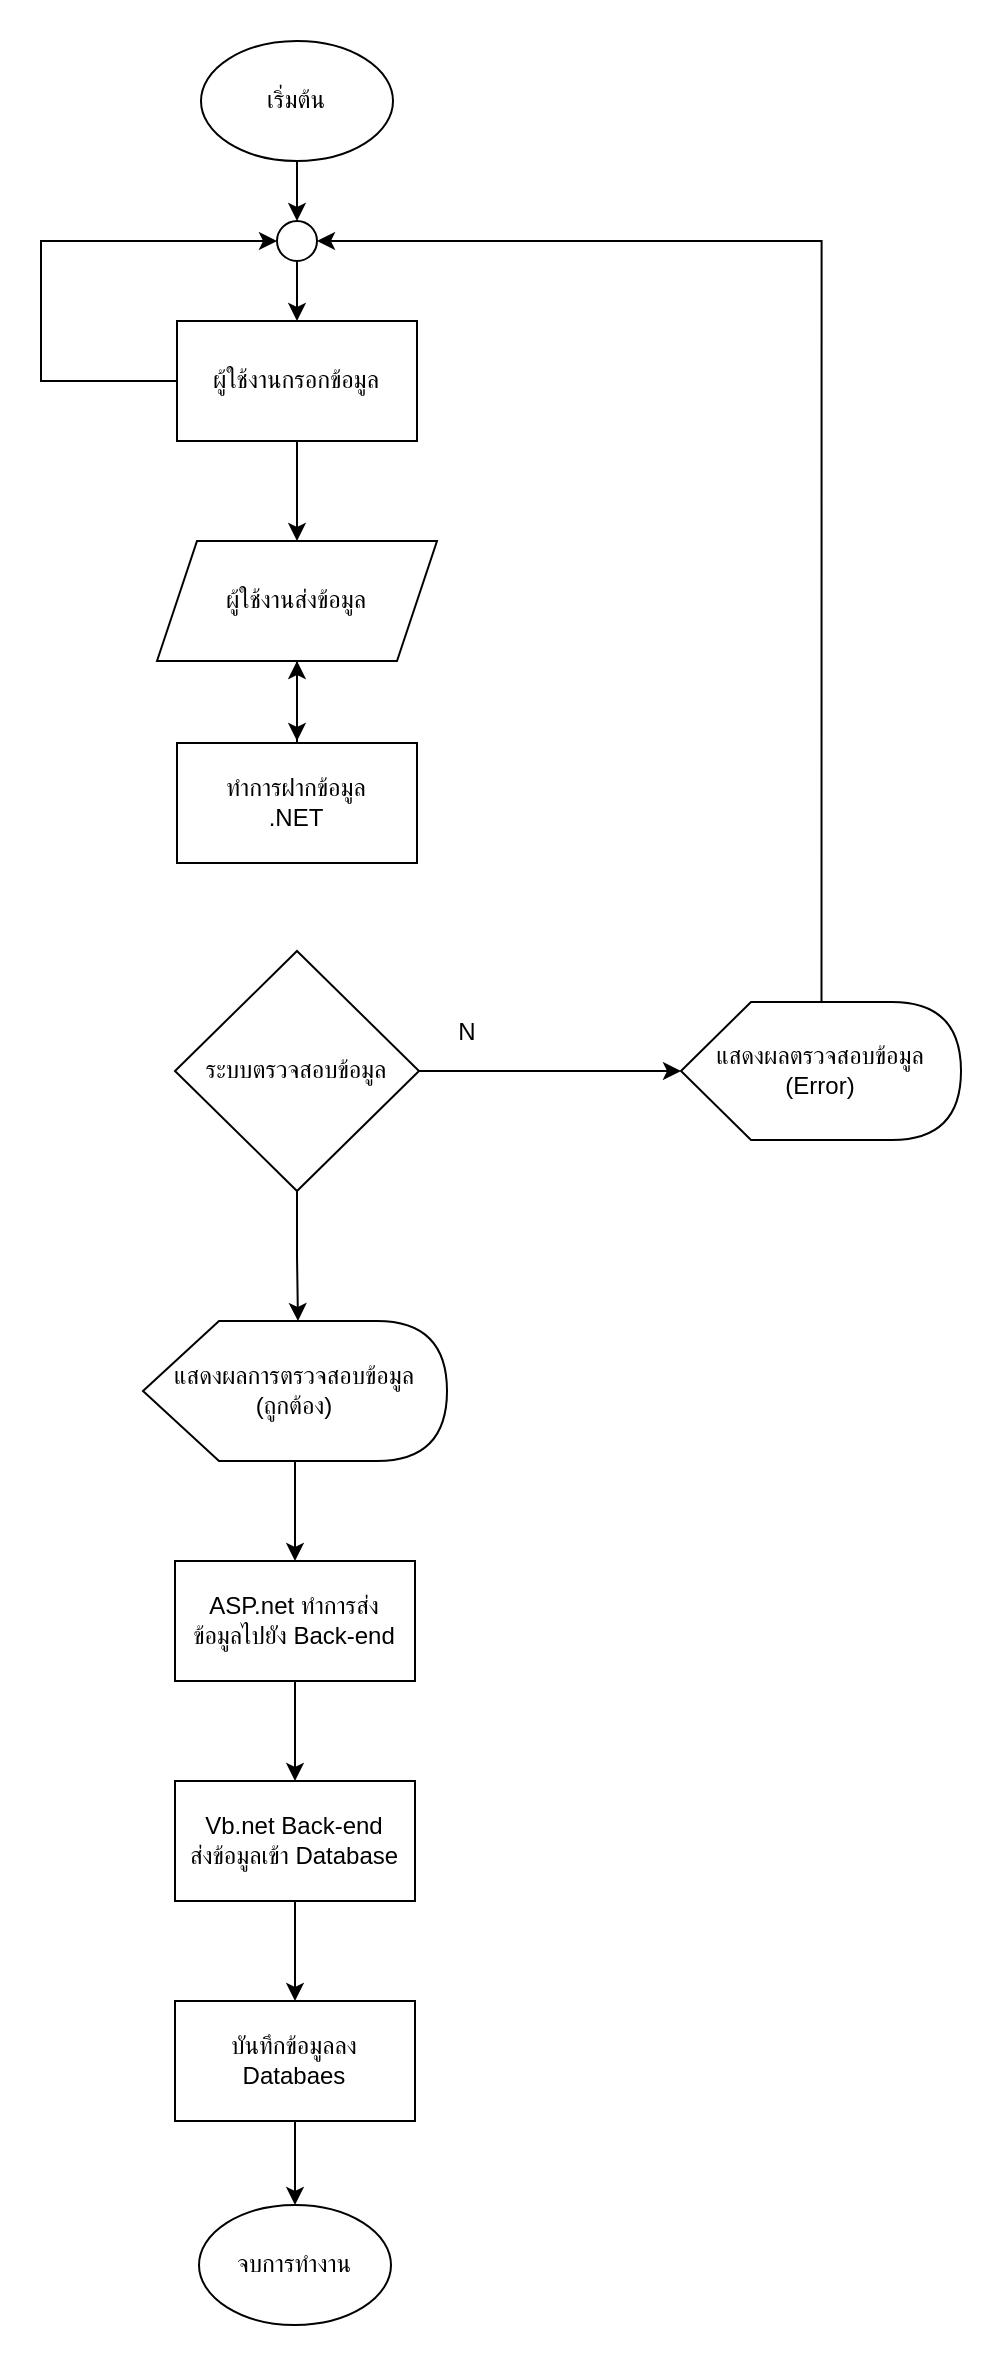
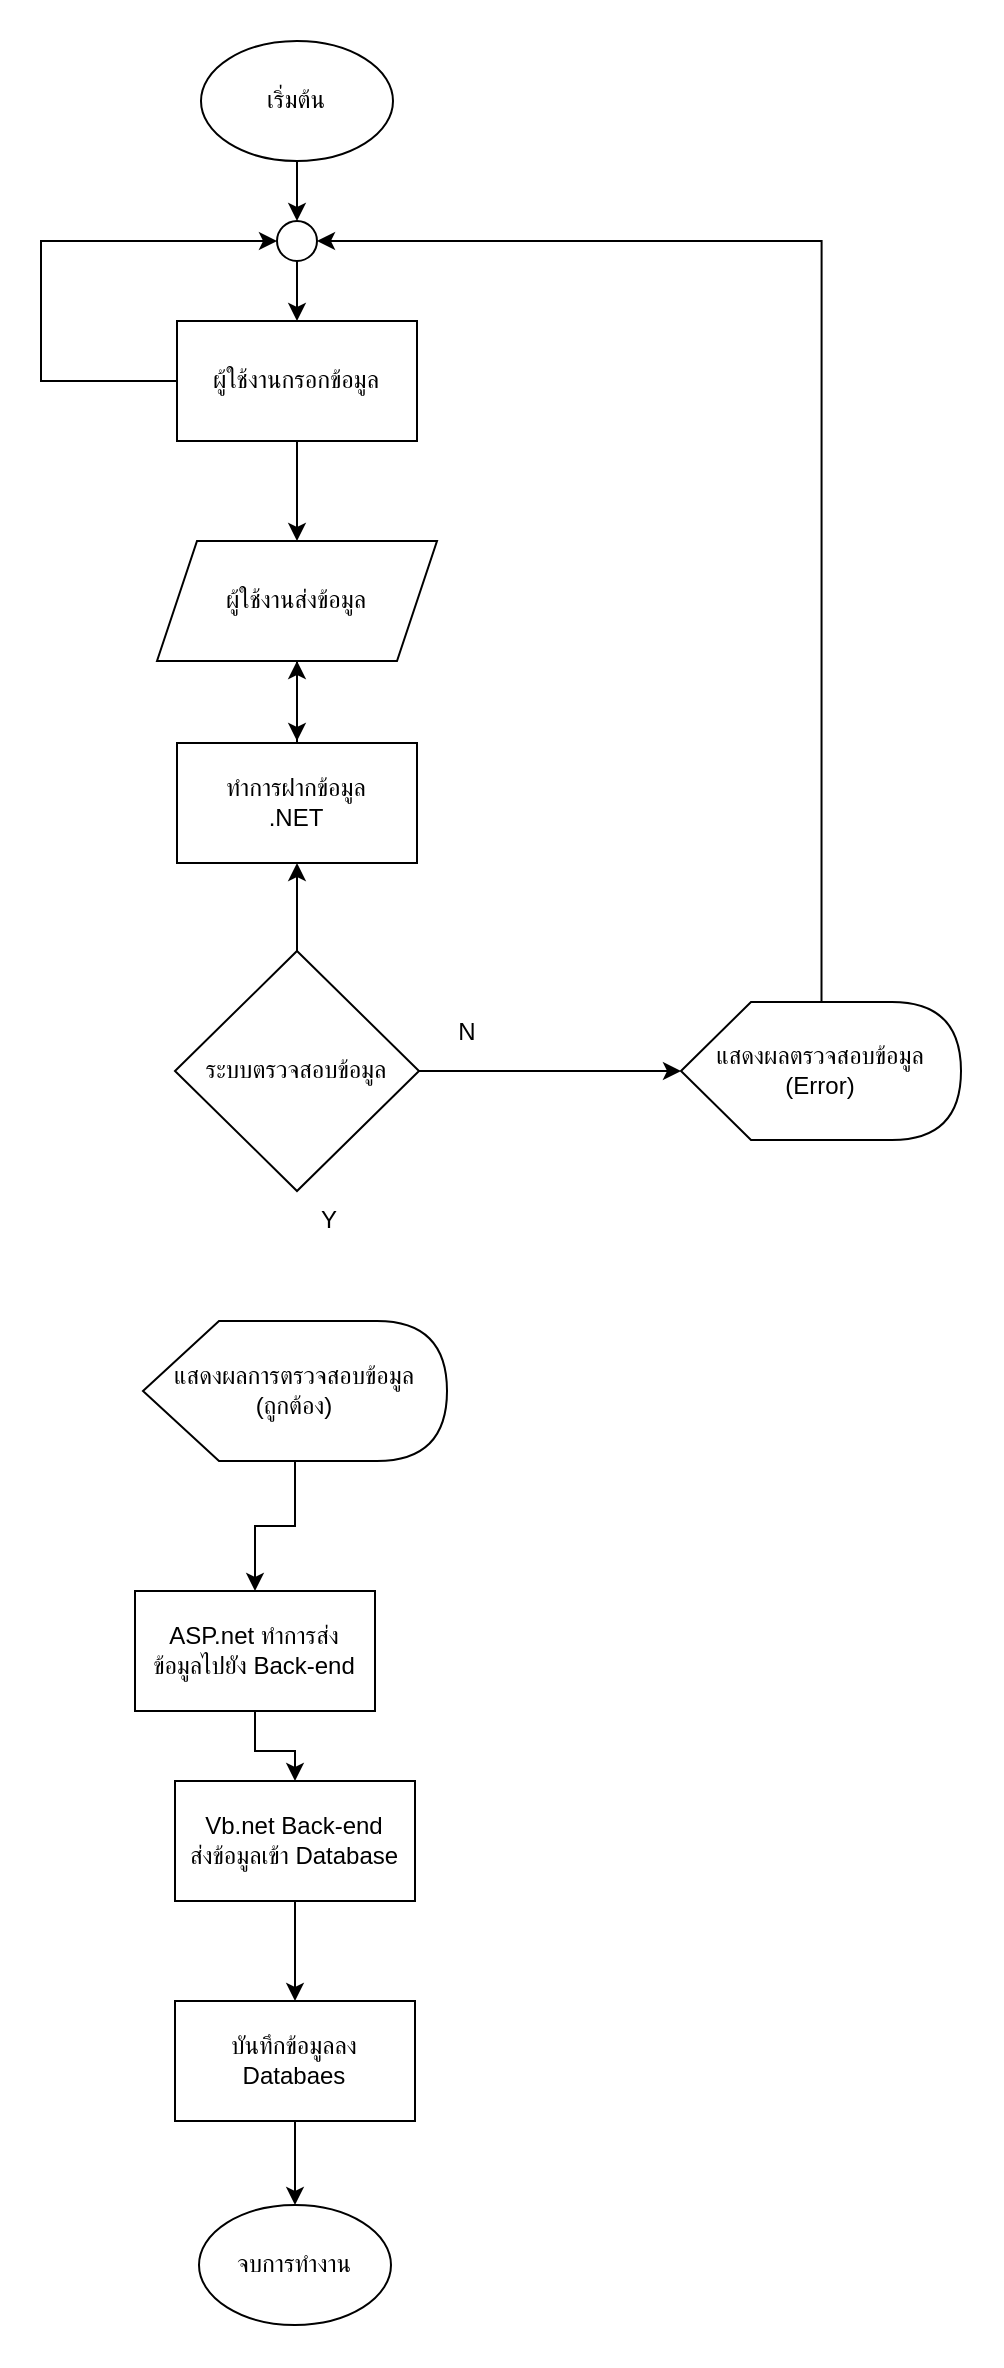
none -> (329, 1221)
(297, 1249) -> (297, 914)
(295, 1621) -> (255, 1651)
